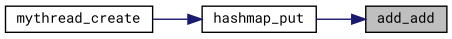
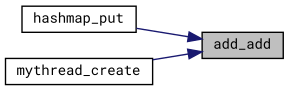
(170, 19) -> (170, 57)
